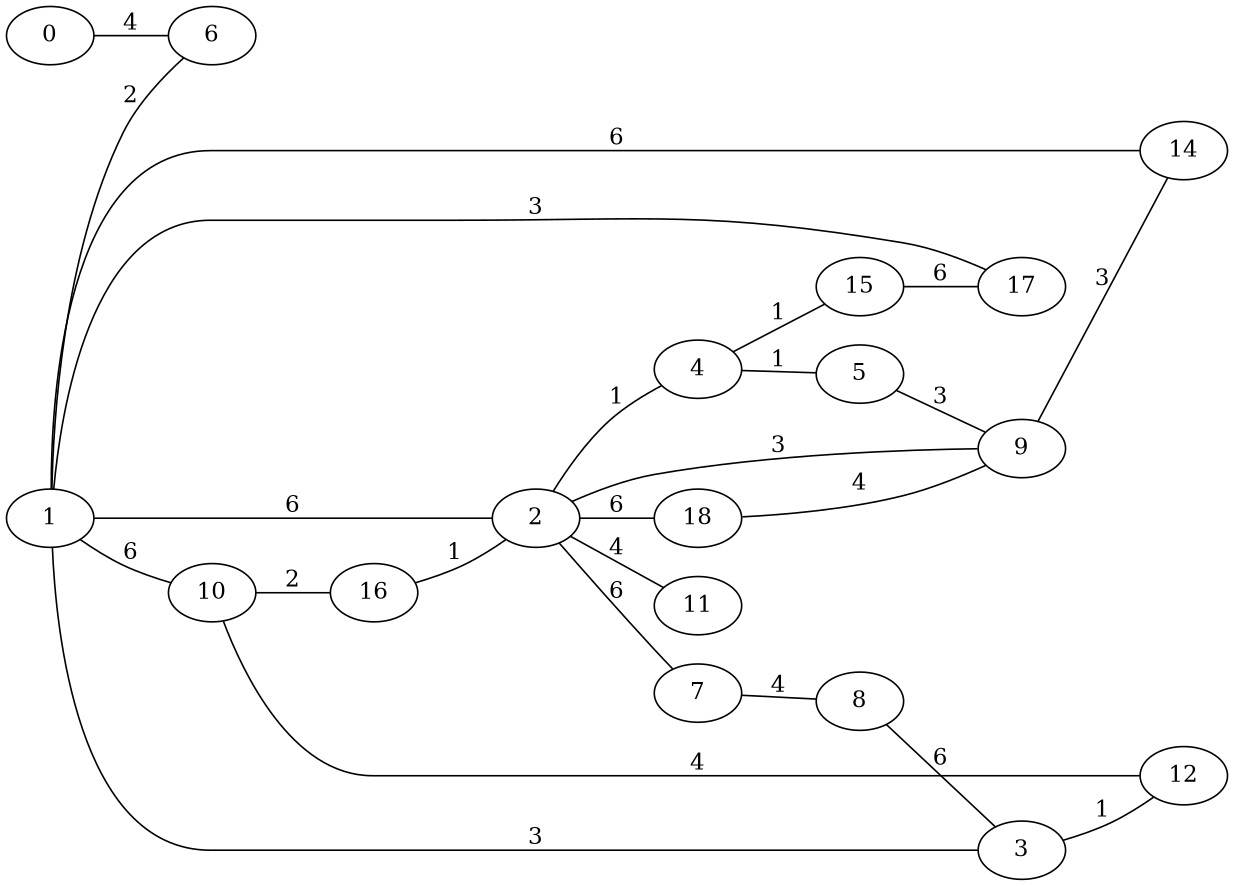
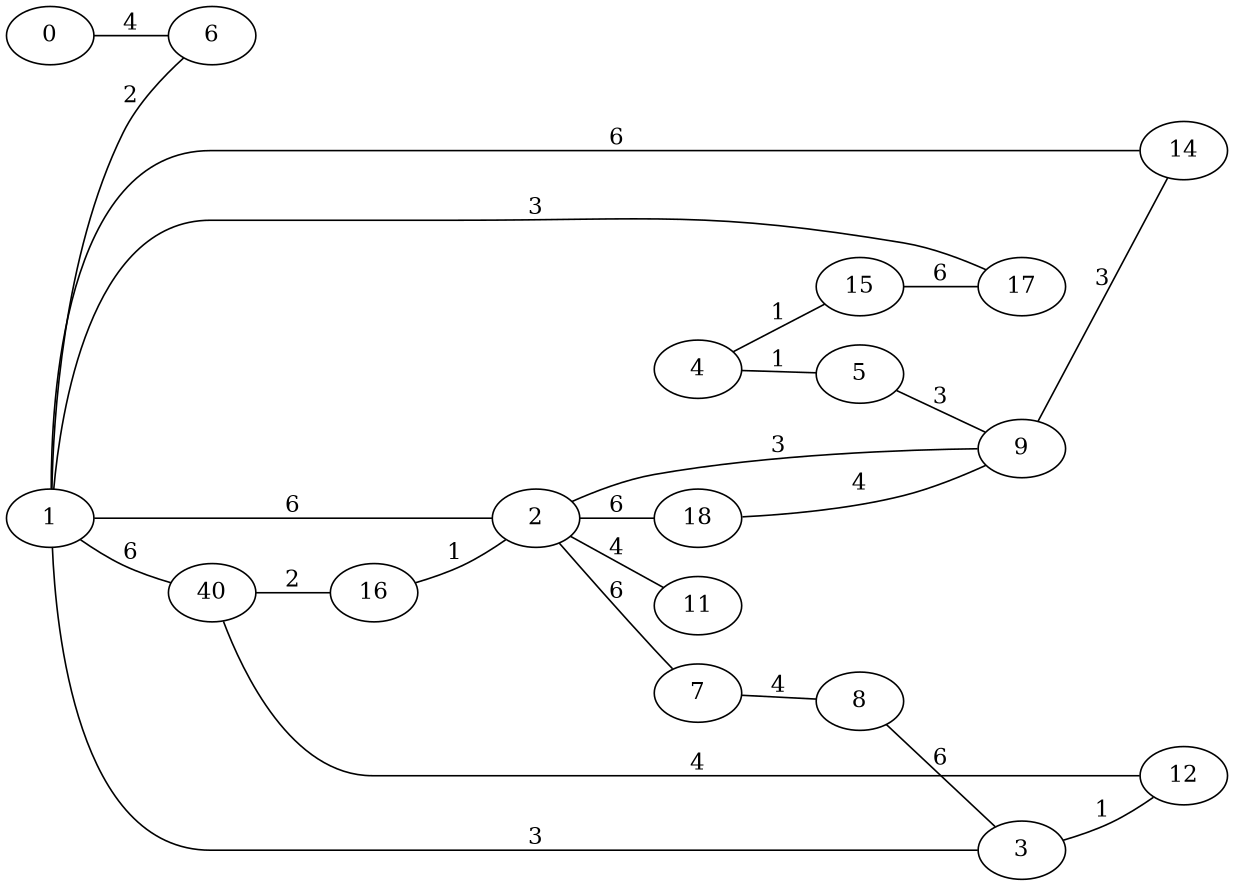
(599, 430) -> none
(212, 593) -> (212, 593)
